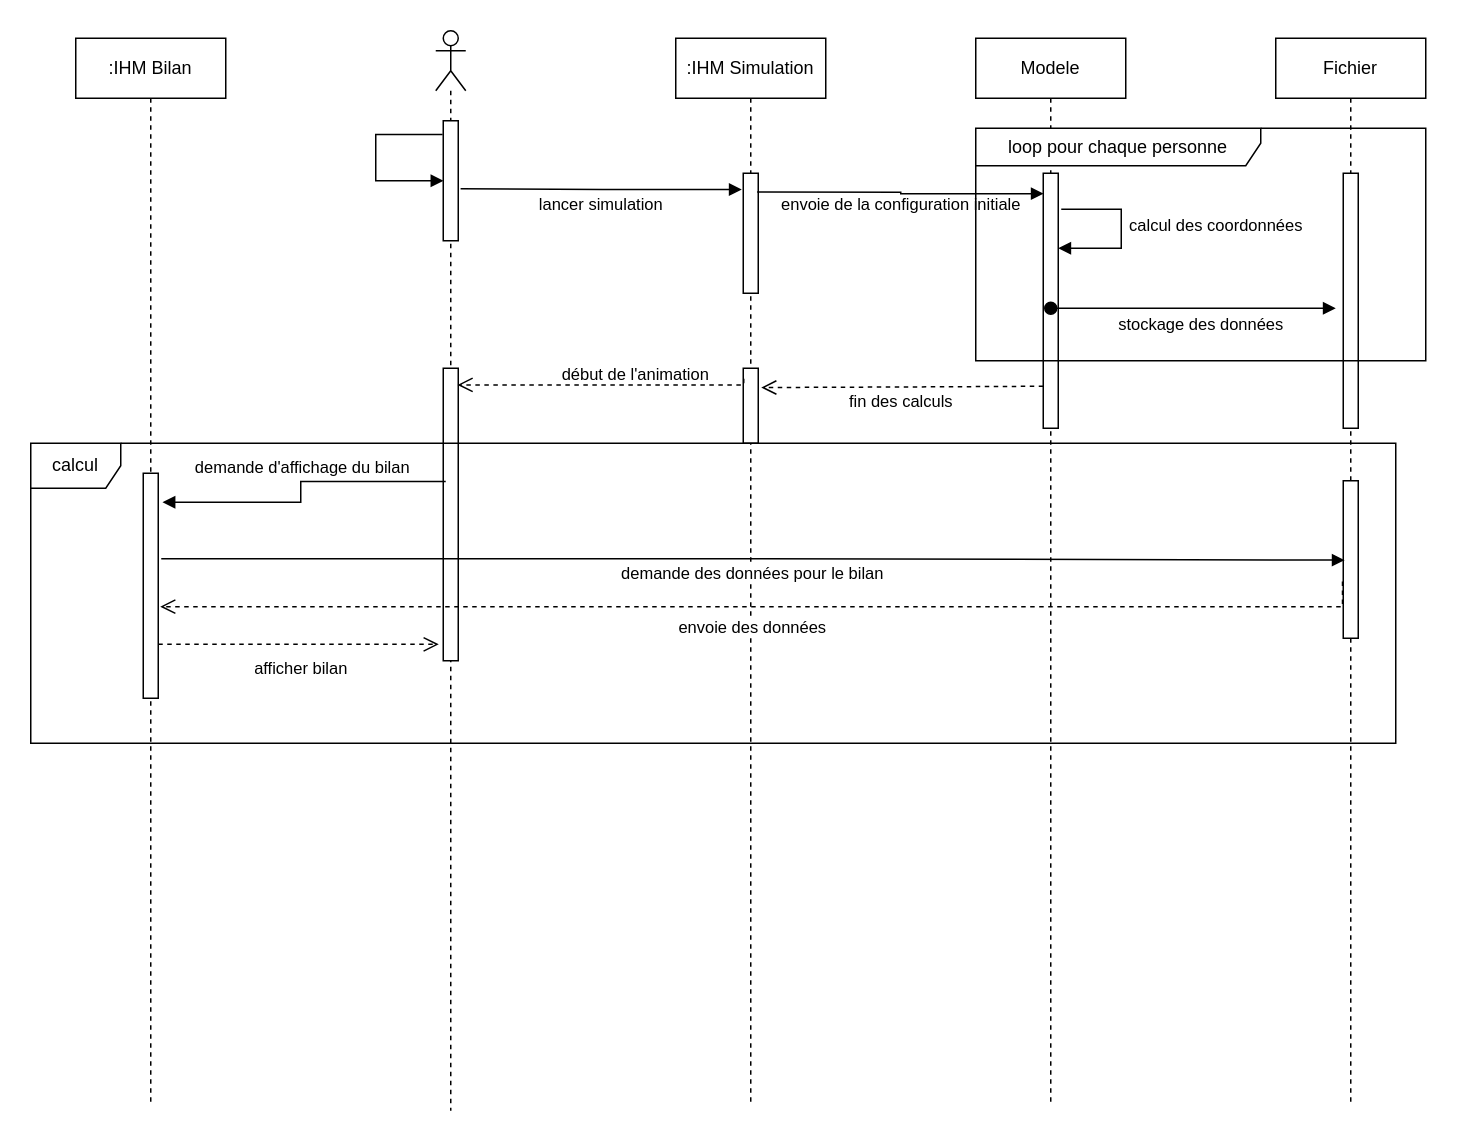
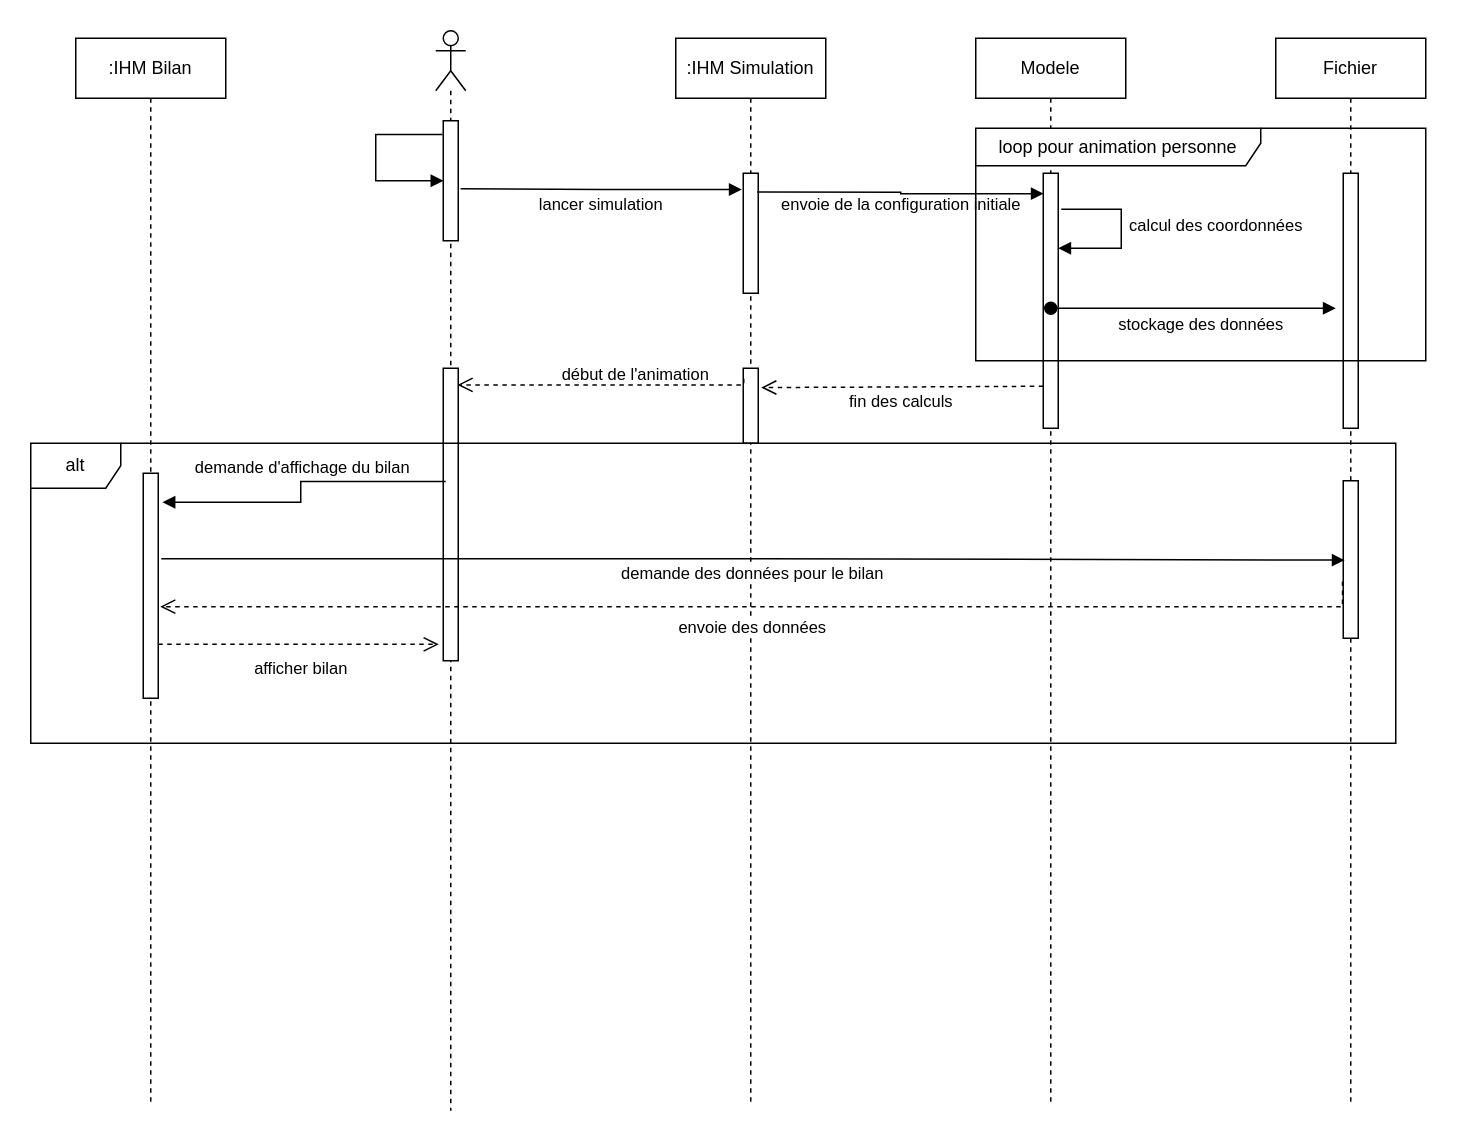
(1118, 148) -> (1118, 148)
(76, 466) -> (76, 466)
